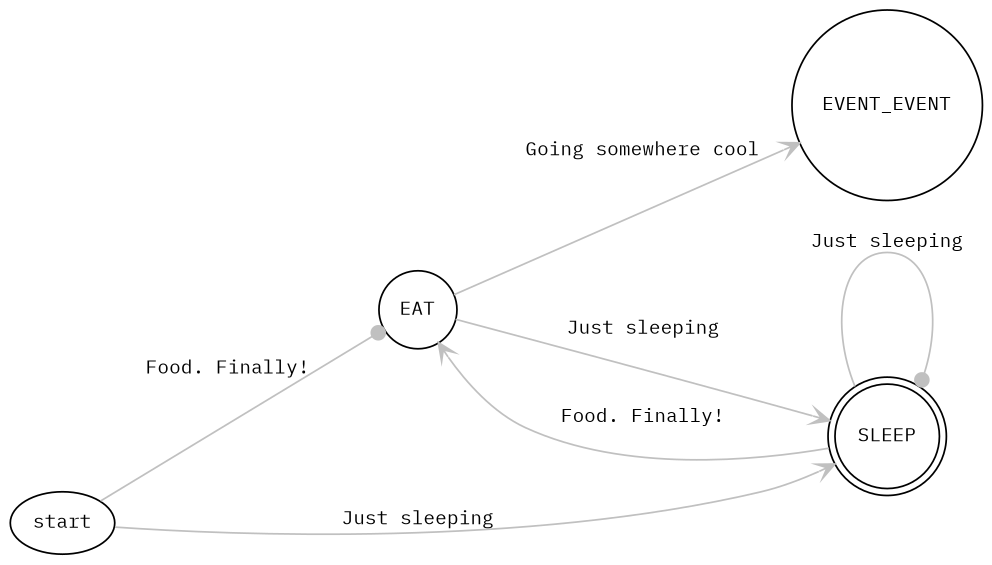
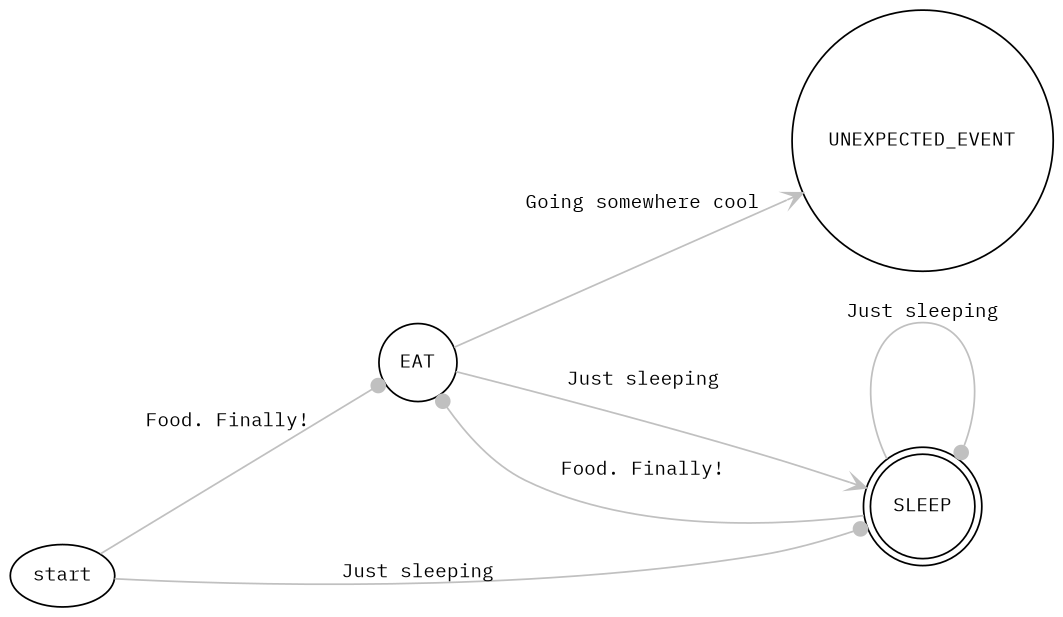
(887, 105) -> (923, 141)
(623, 454) -> (638, 514)
(470, 530) -> (486, 581)
